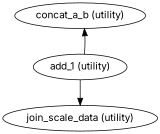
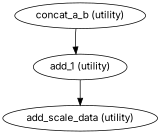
(85, 45) -> (75, 38)
(80, 118) -> (80, 118)
